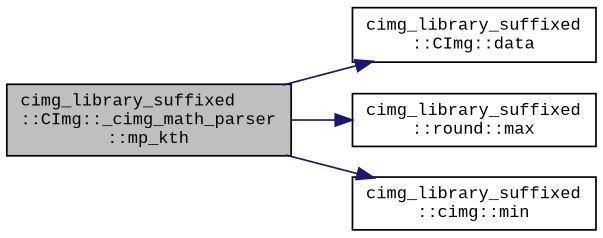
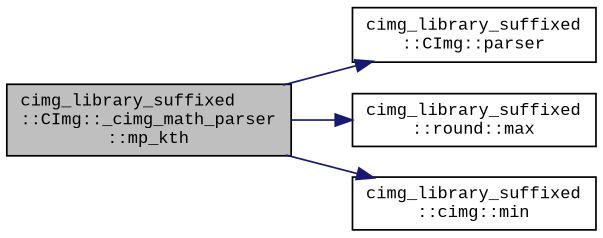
(474, 35) -> (474, 35)
